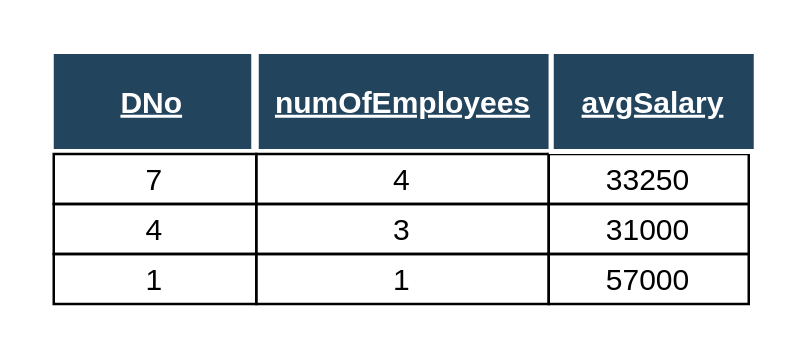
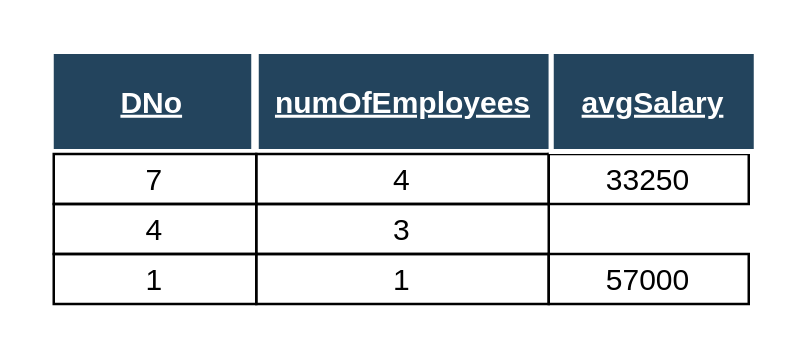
(649, 229) -> none
